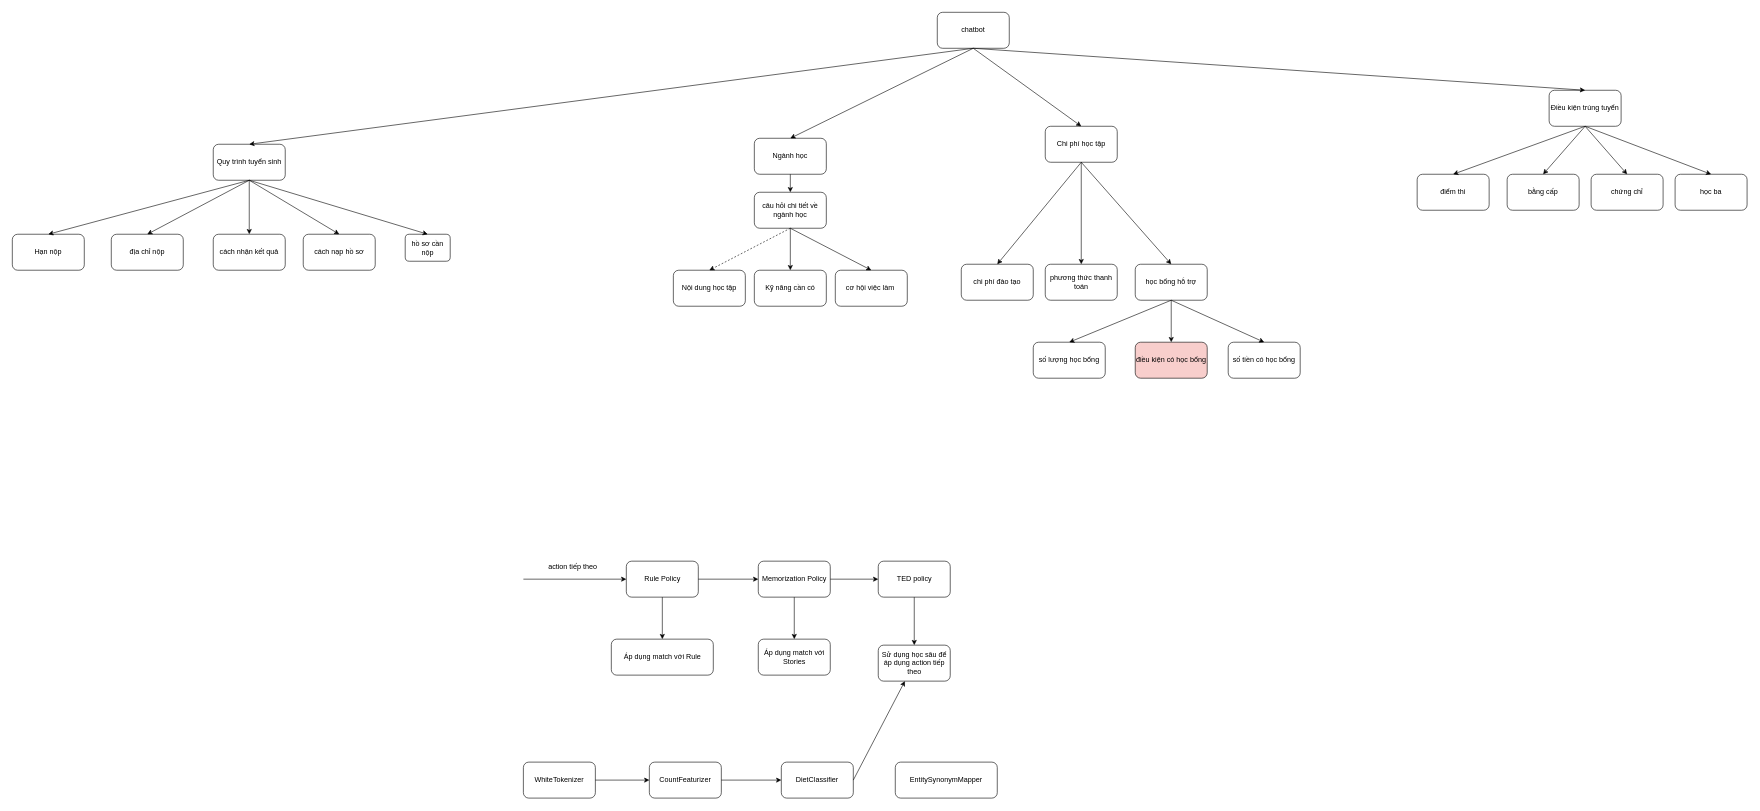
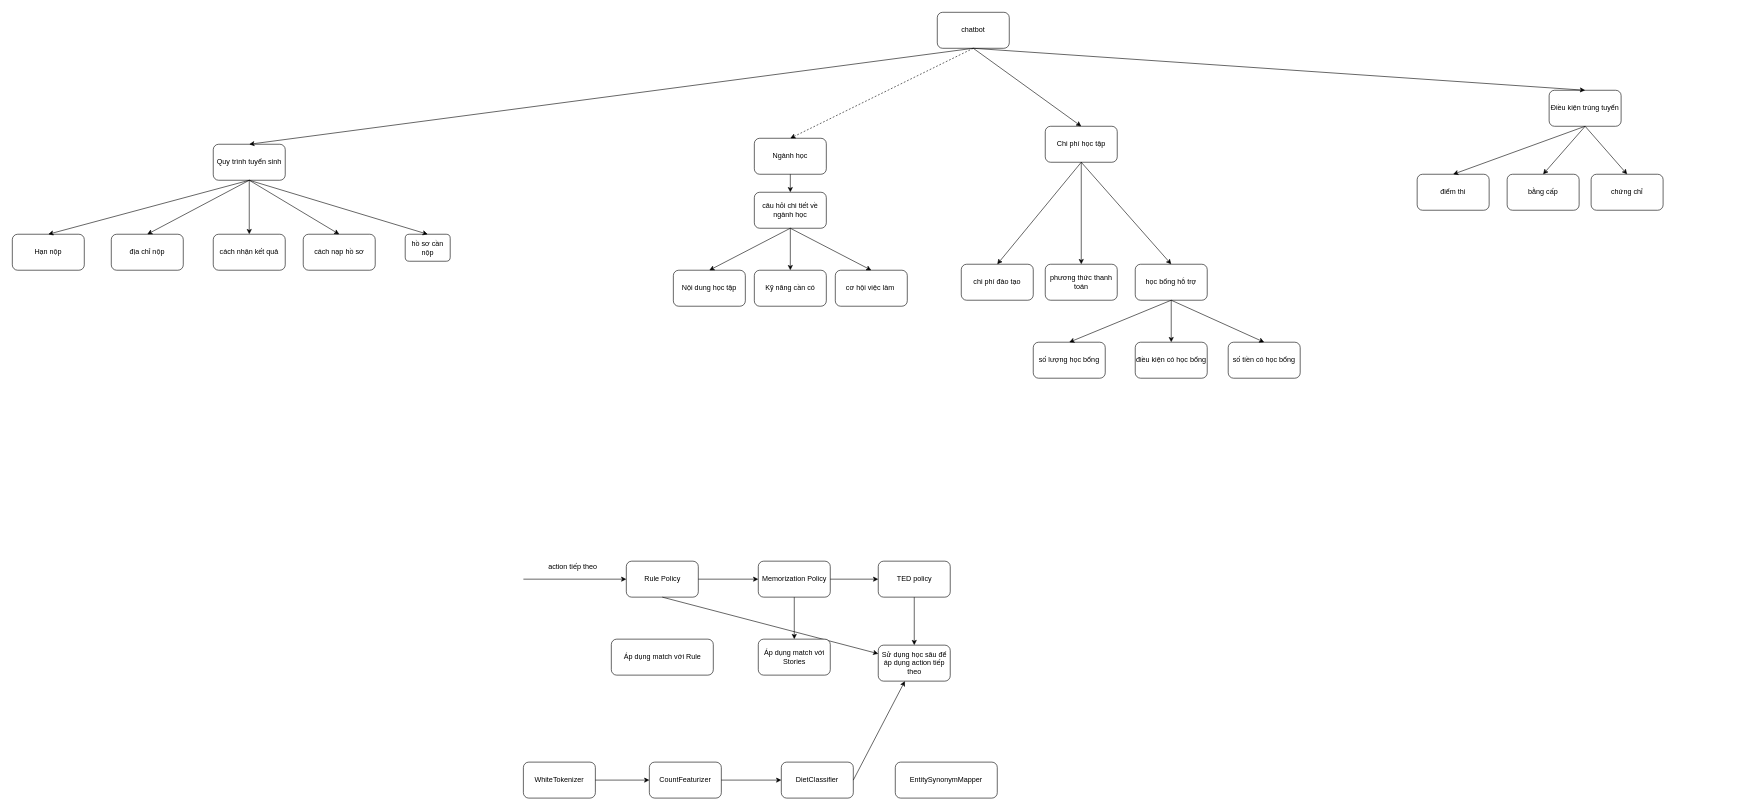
(883, 93) -> (883, 93)
(1649, 151) -> none
(1712, 192) -> none
(750, 249) -> (750, 249)
(1172, 360) -> (1172, 360)
(662, 633) -> (741, 618)
